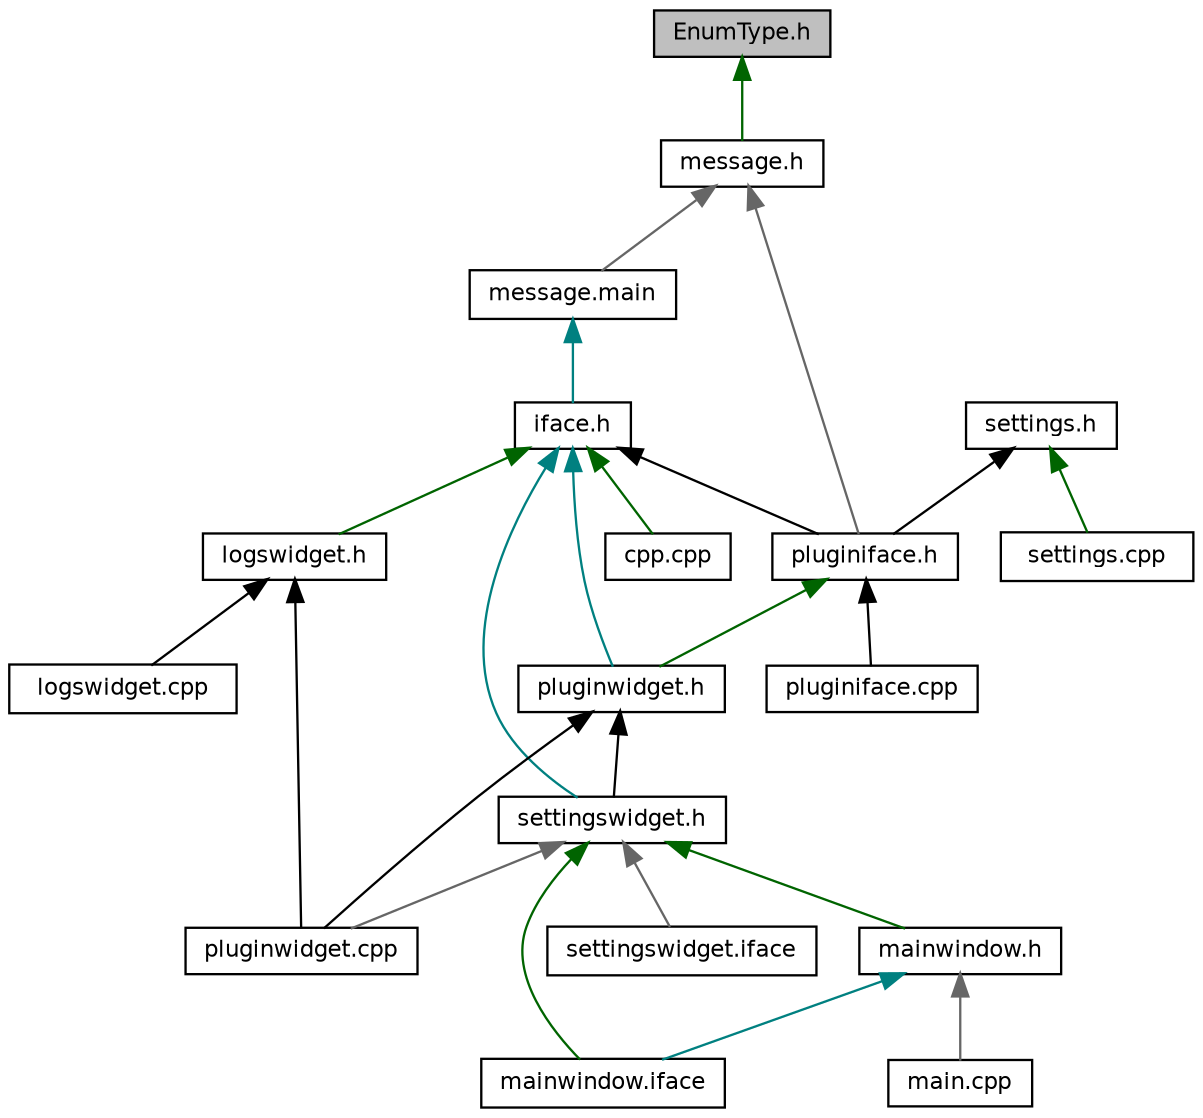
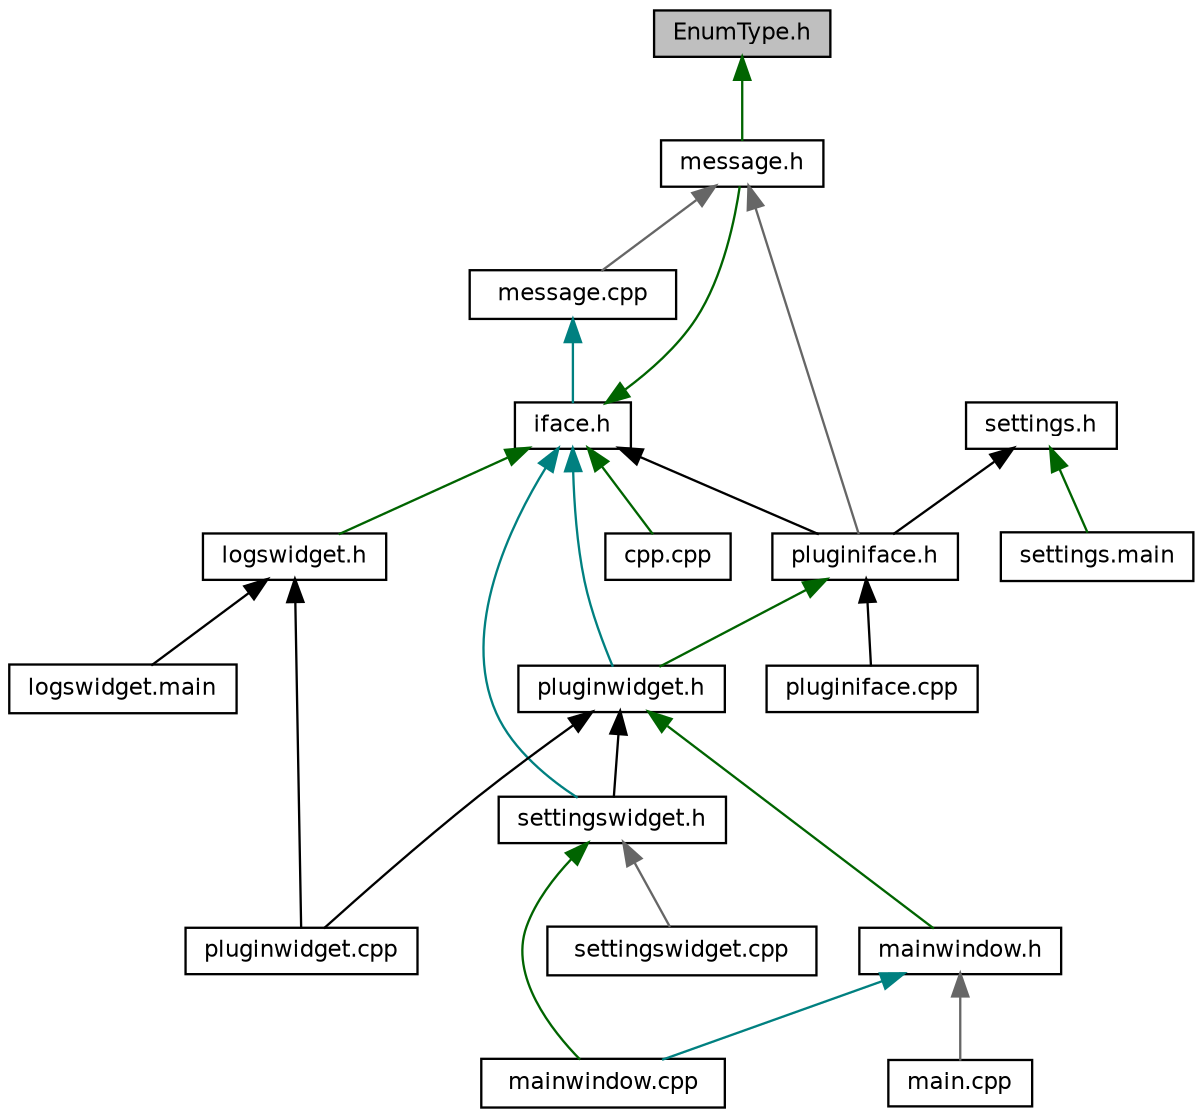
(573, 295) -> (573, 295)
none -> (706, 301)
(1097, 557) -> (1097, 557)
(123, 689) -> (123, 689)
(797, 889) -> (801, 827)
(446, 890) -> none
(682, 951) -> (682, 951)
(603, 1083) -> (603, 1083)
